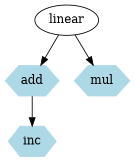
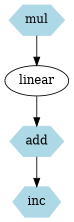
(82, 46) -> (37, 46)
